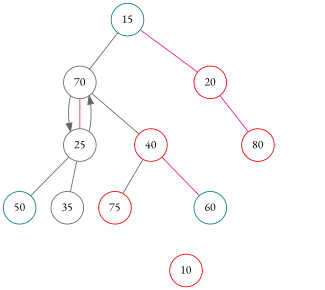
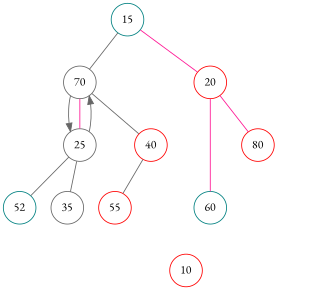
(181, 176) -> (210, 145)
(20, 208) -> (20, 208)
(115, 208) -> (115, 208)
